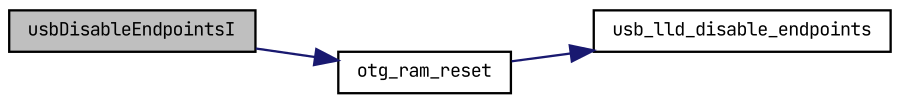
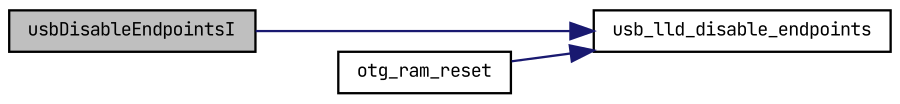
(285, 53) -> (413, 31)
